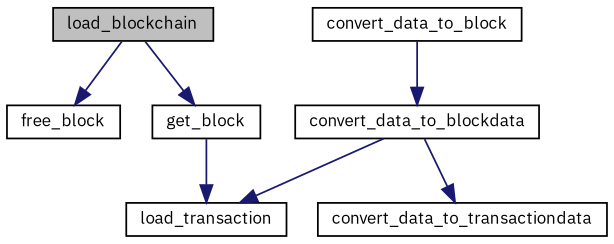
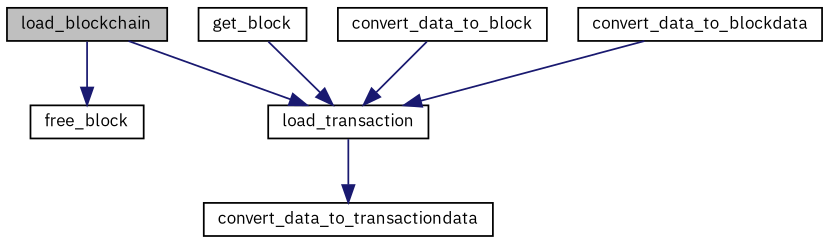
(417, 64) -> (402, 67)
(165, 66) -> (210, 70)
(436, 163) -> (348, 162)
